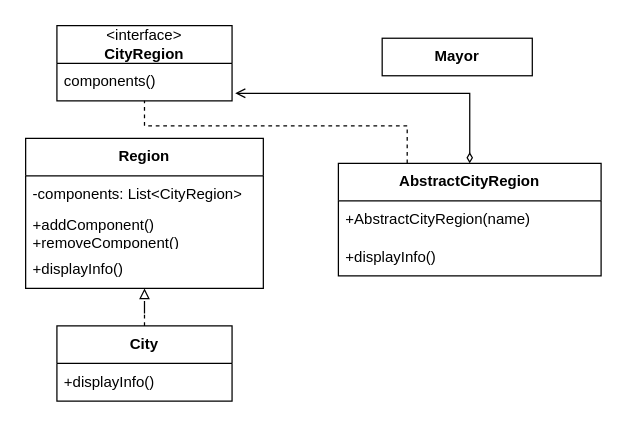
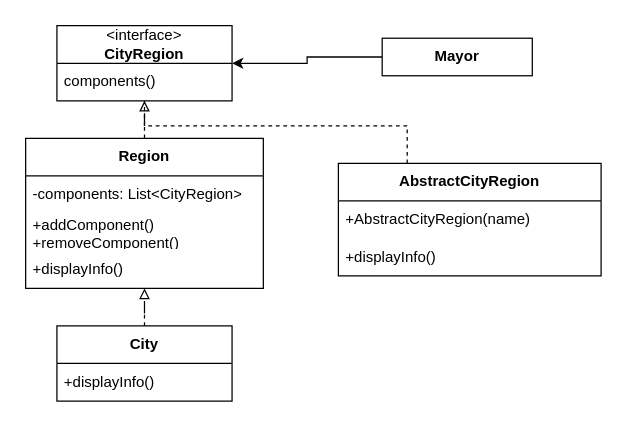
none -> (308, 57)
(384, 93) -> none
none -> (144, 133)
